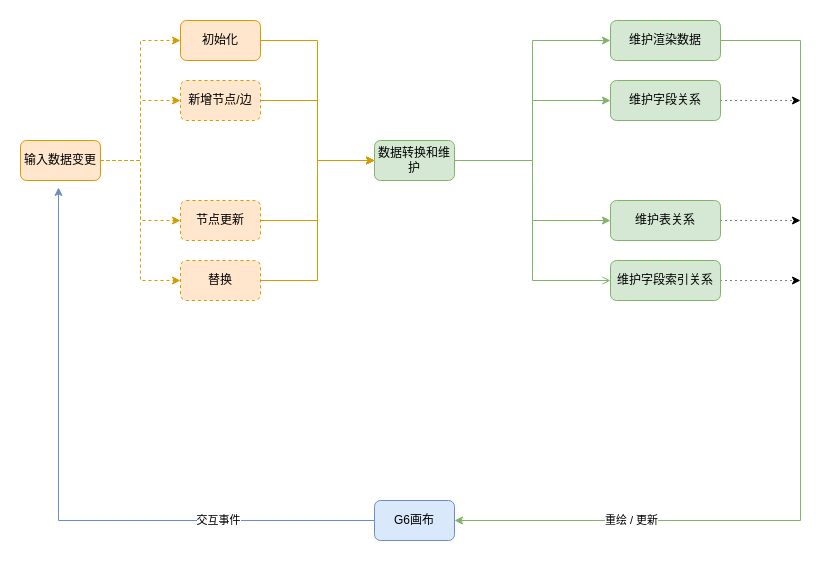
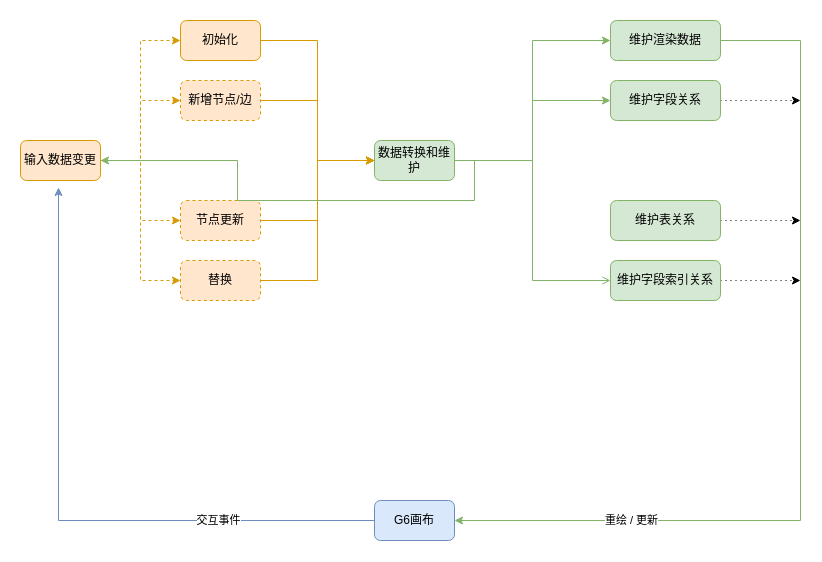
(569, 221) -> (309, 201)
